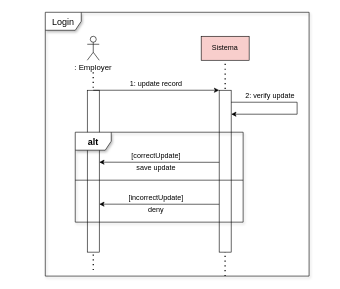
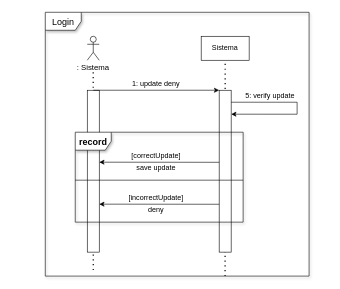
(225, 48) -> (225, 48)
(93, 66) -> (93, 66)
(156, 84) -> (156, 84)
(270, 96) -> (270, 96)
(93, 141) -> (93, 141)
